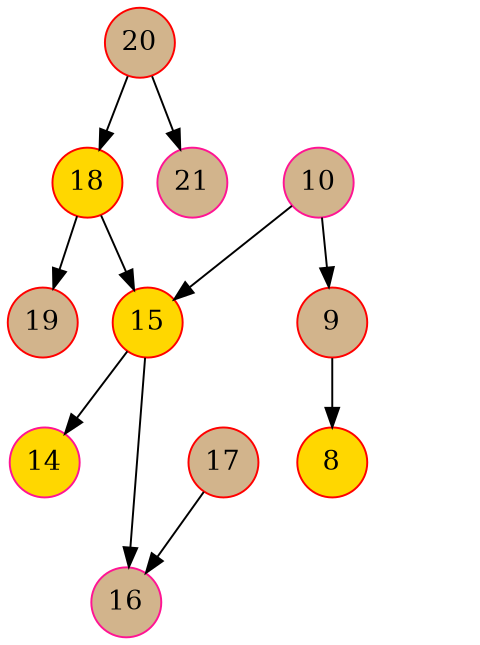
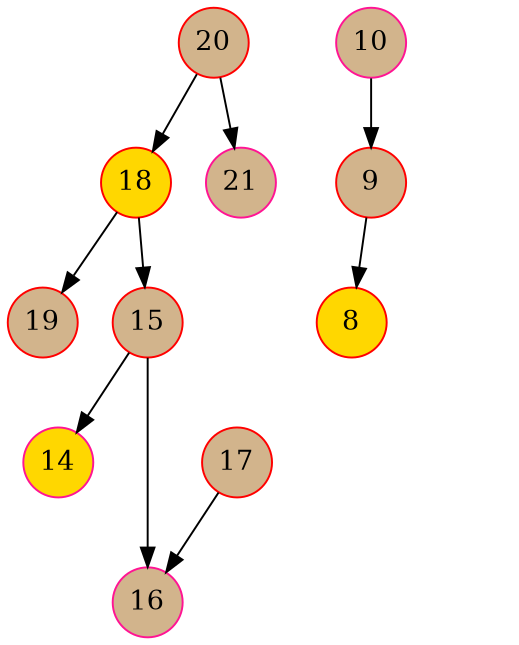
(241, 246) -> none
(148, 323) -> (148, 323)
